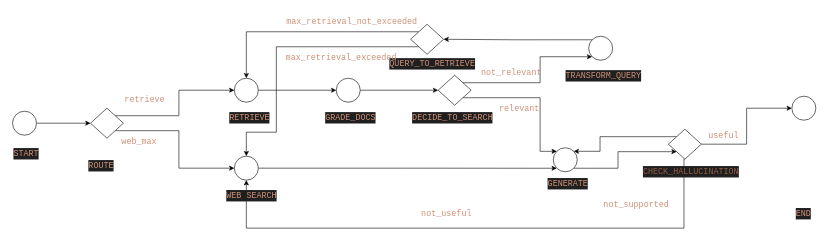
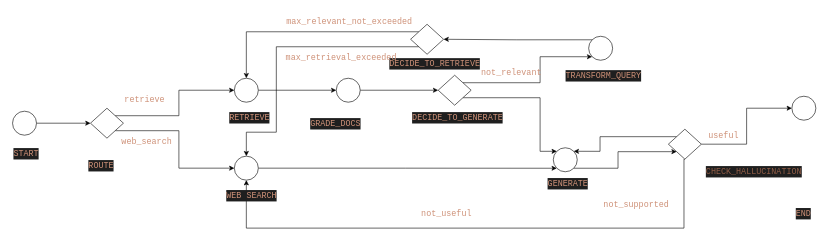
(337, 21) -> (336, 21)
(424, 63) -> (426, 63)
(519, 111) -> none
(348, 117) -> (333, 123)
(445, 117) -> (449, 117)
(136, 141) -> (142, 141)
(687, 174) -> (750, 174)
